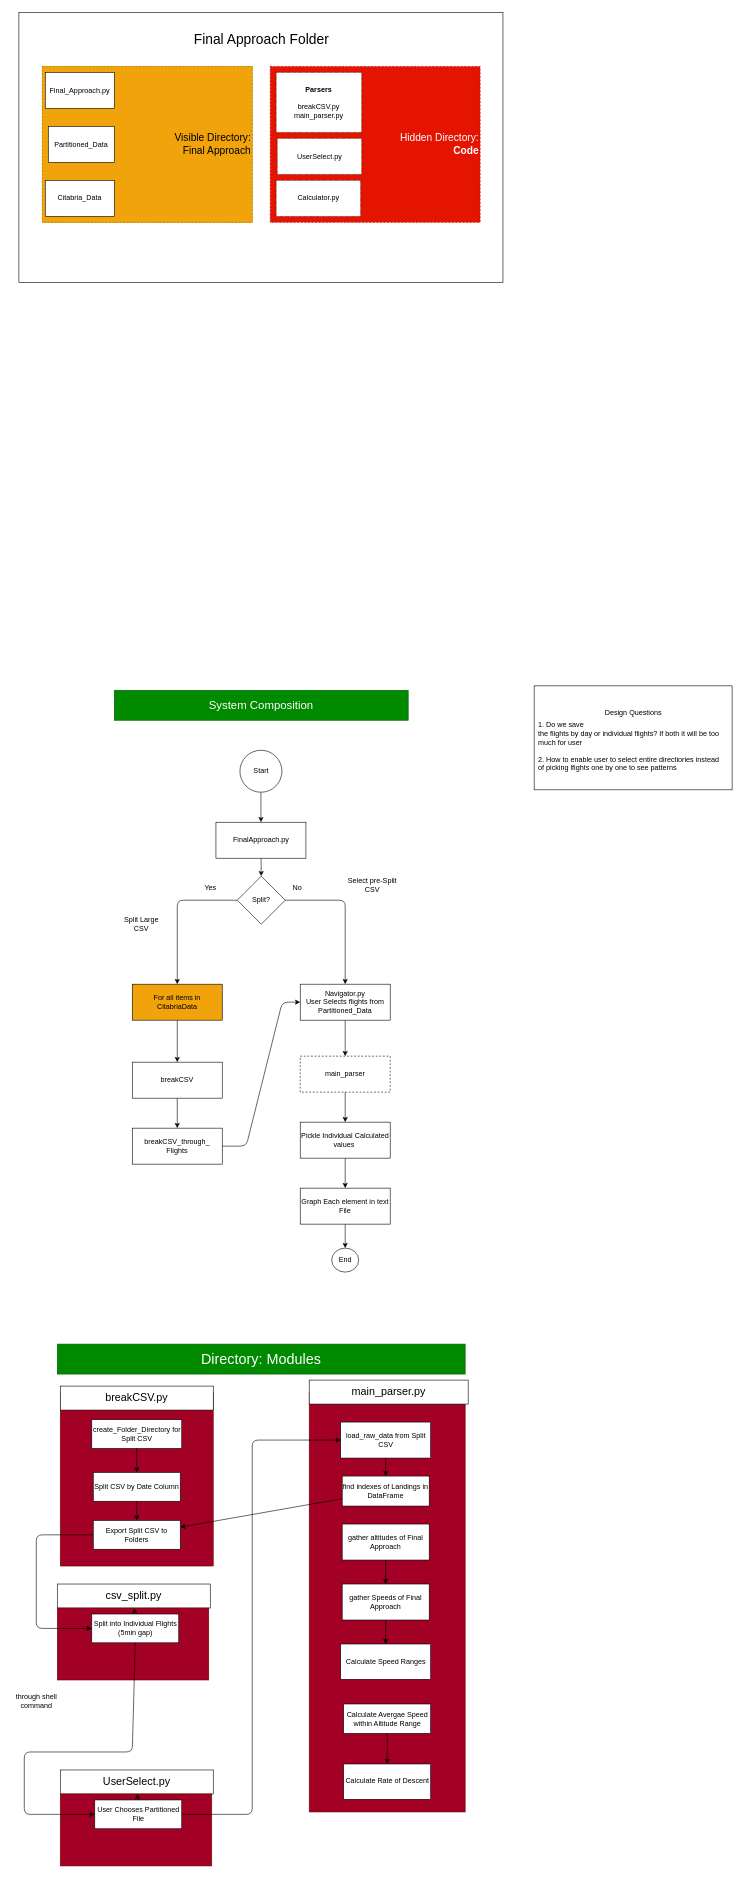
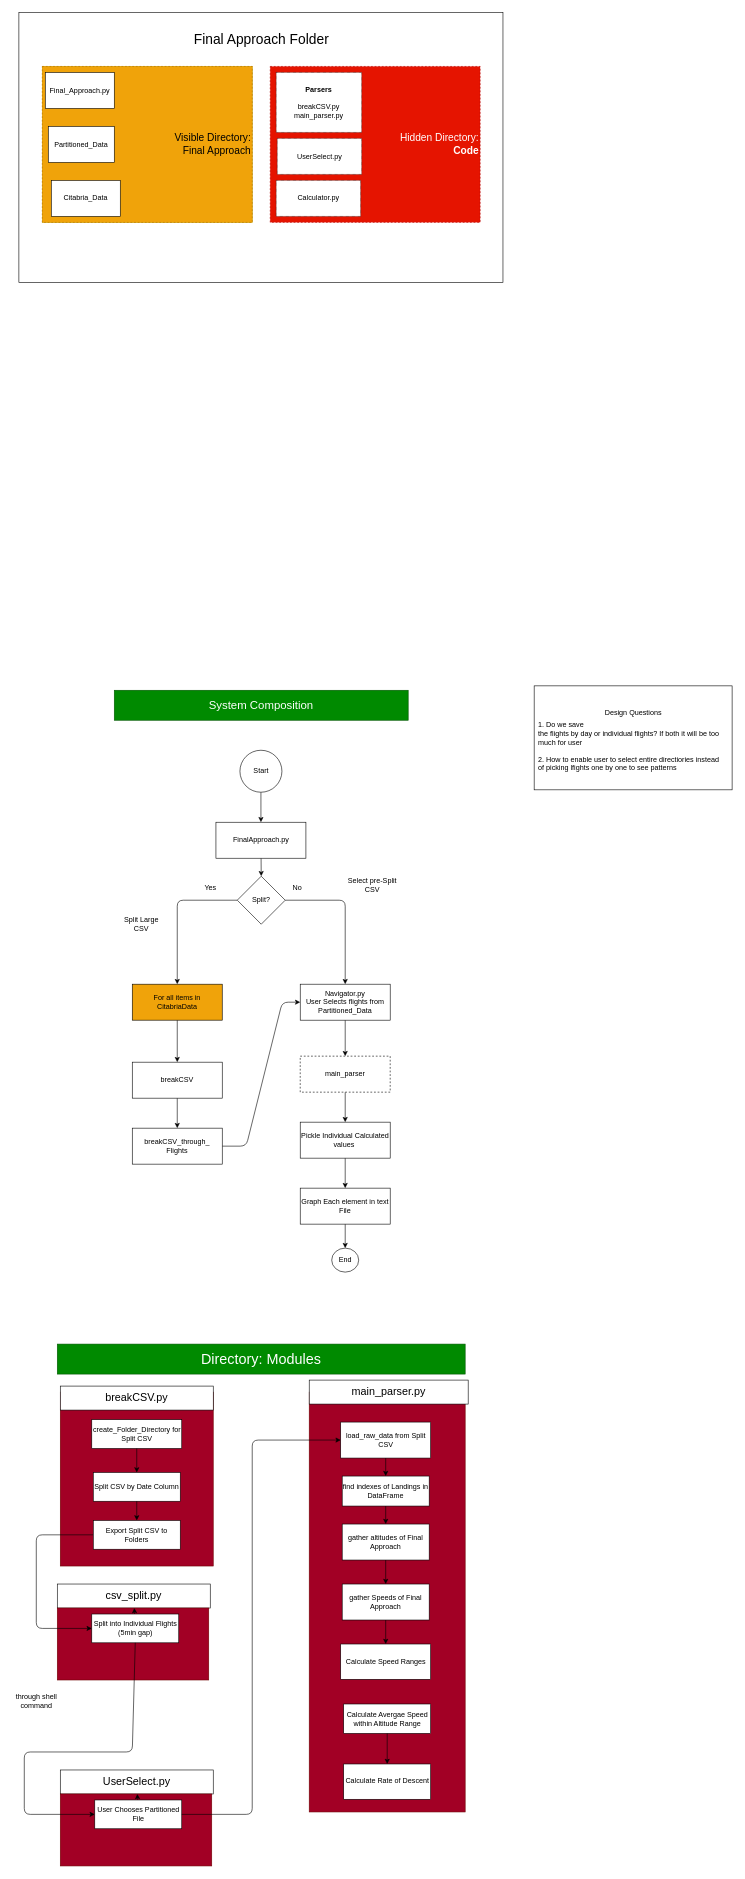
(80, 198) -> (86, 198)
(262, 1513) -> (386, 1518)
